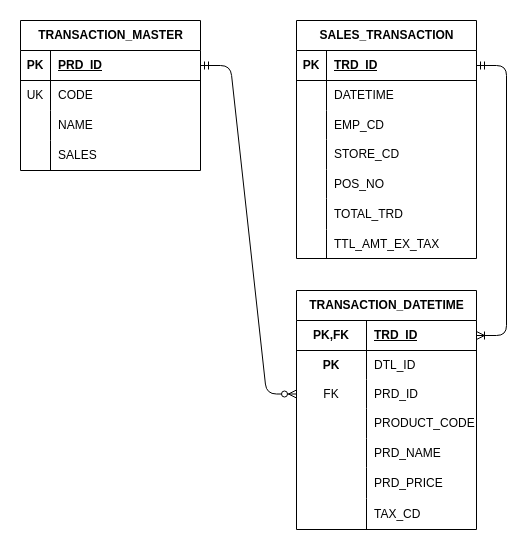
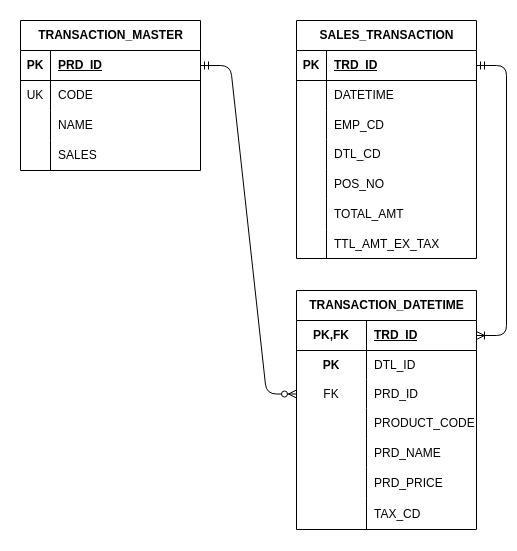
(361, 155) -> (355, 155)
(365, 215) -> (365, 215)
